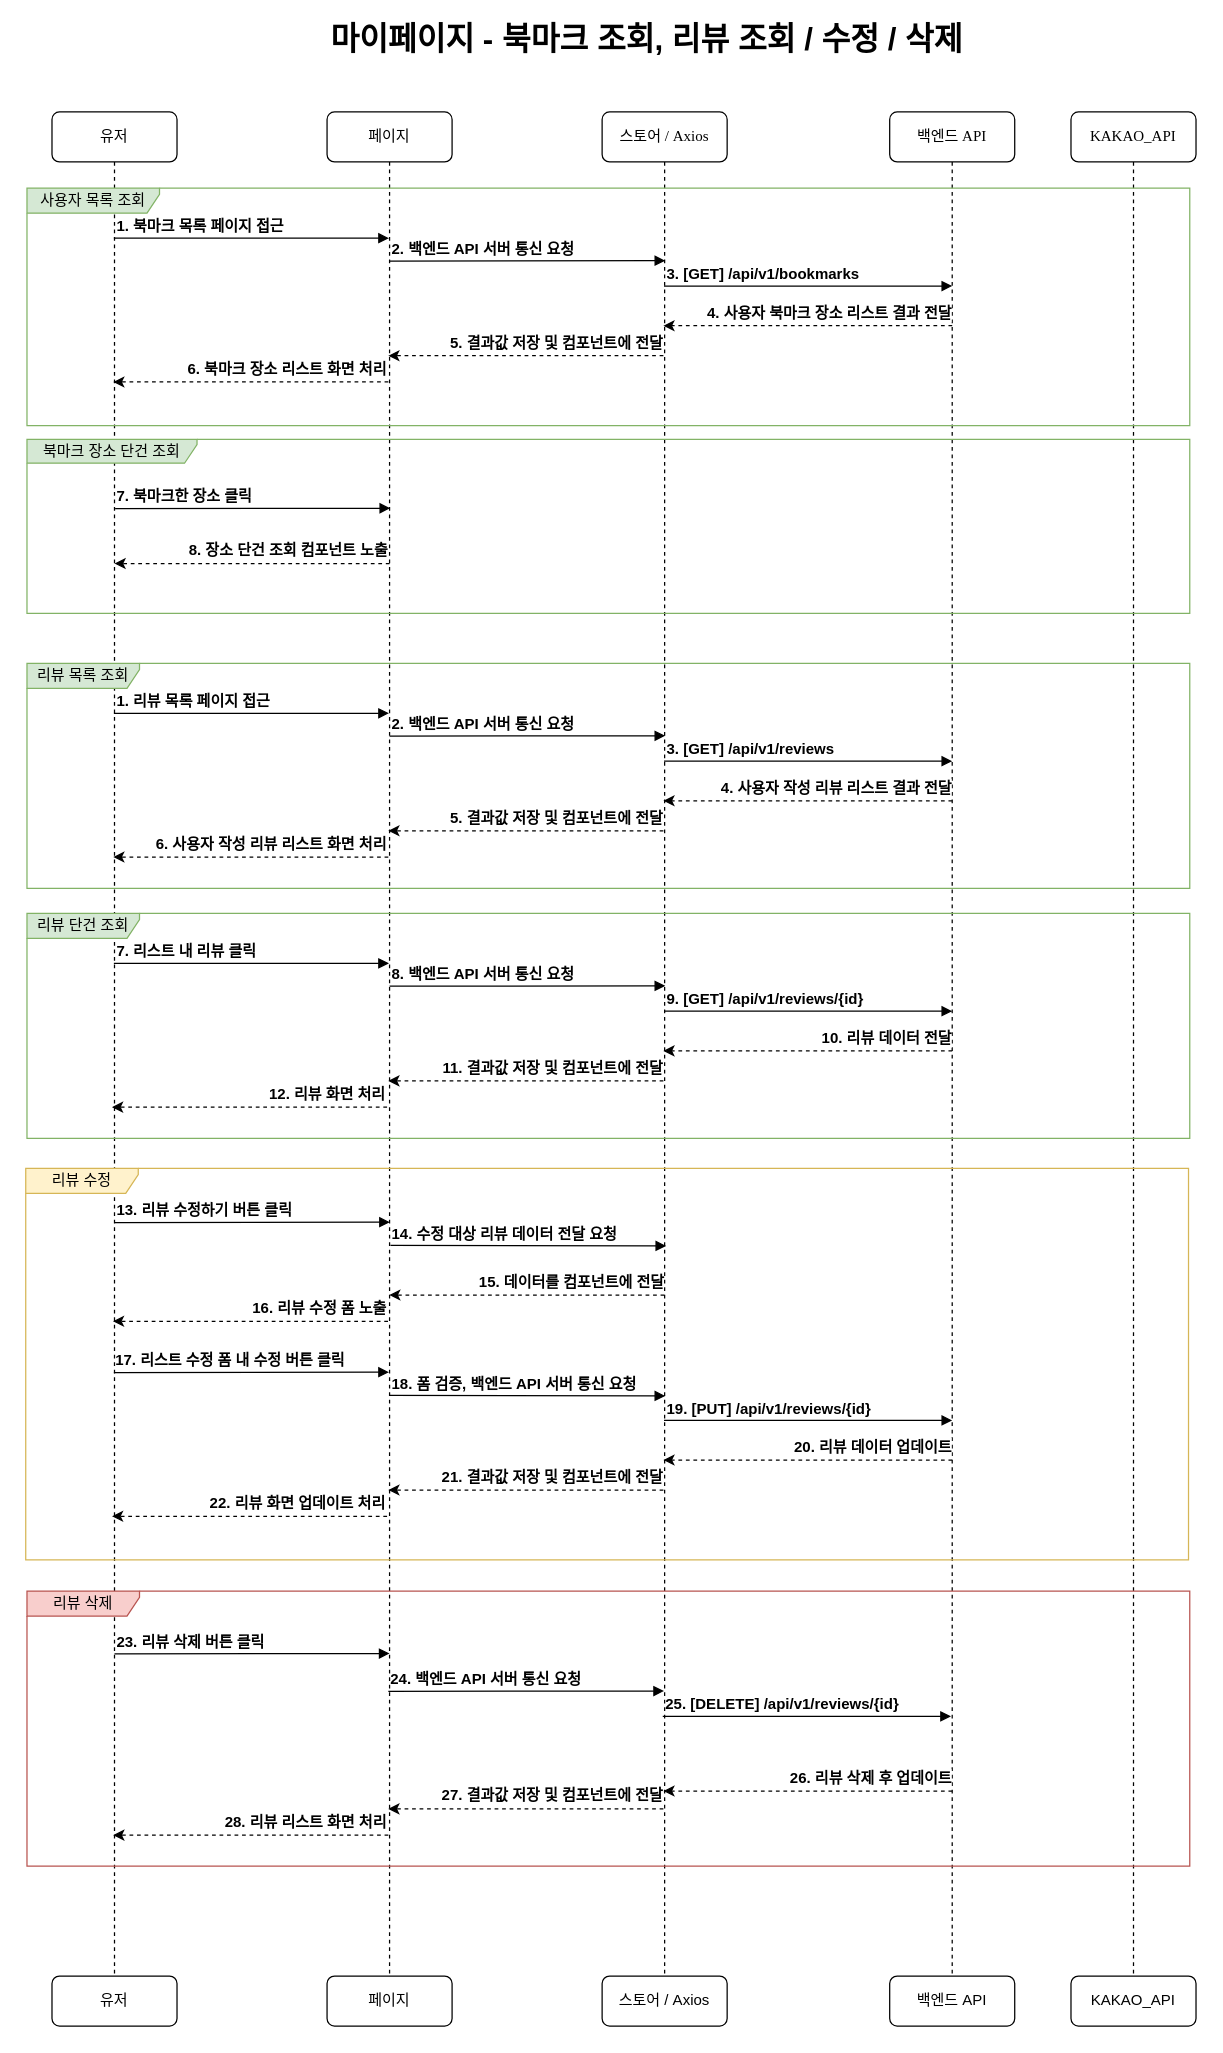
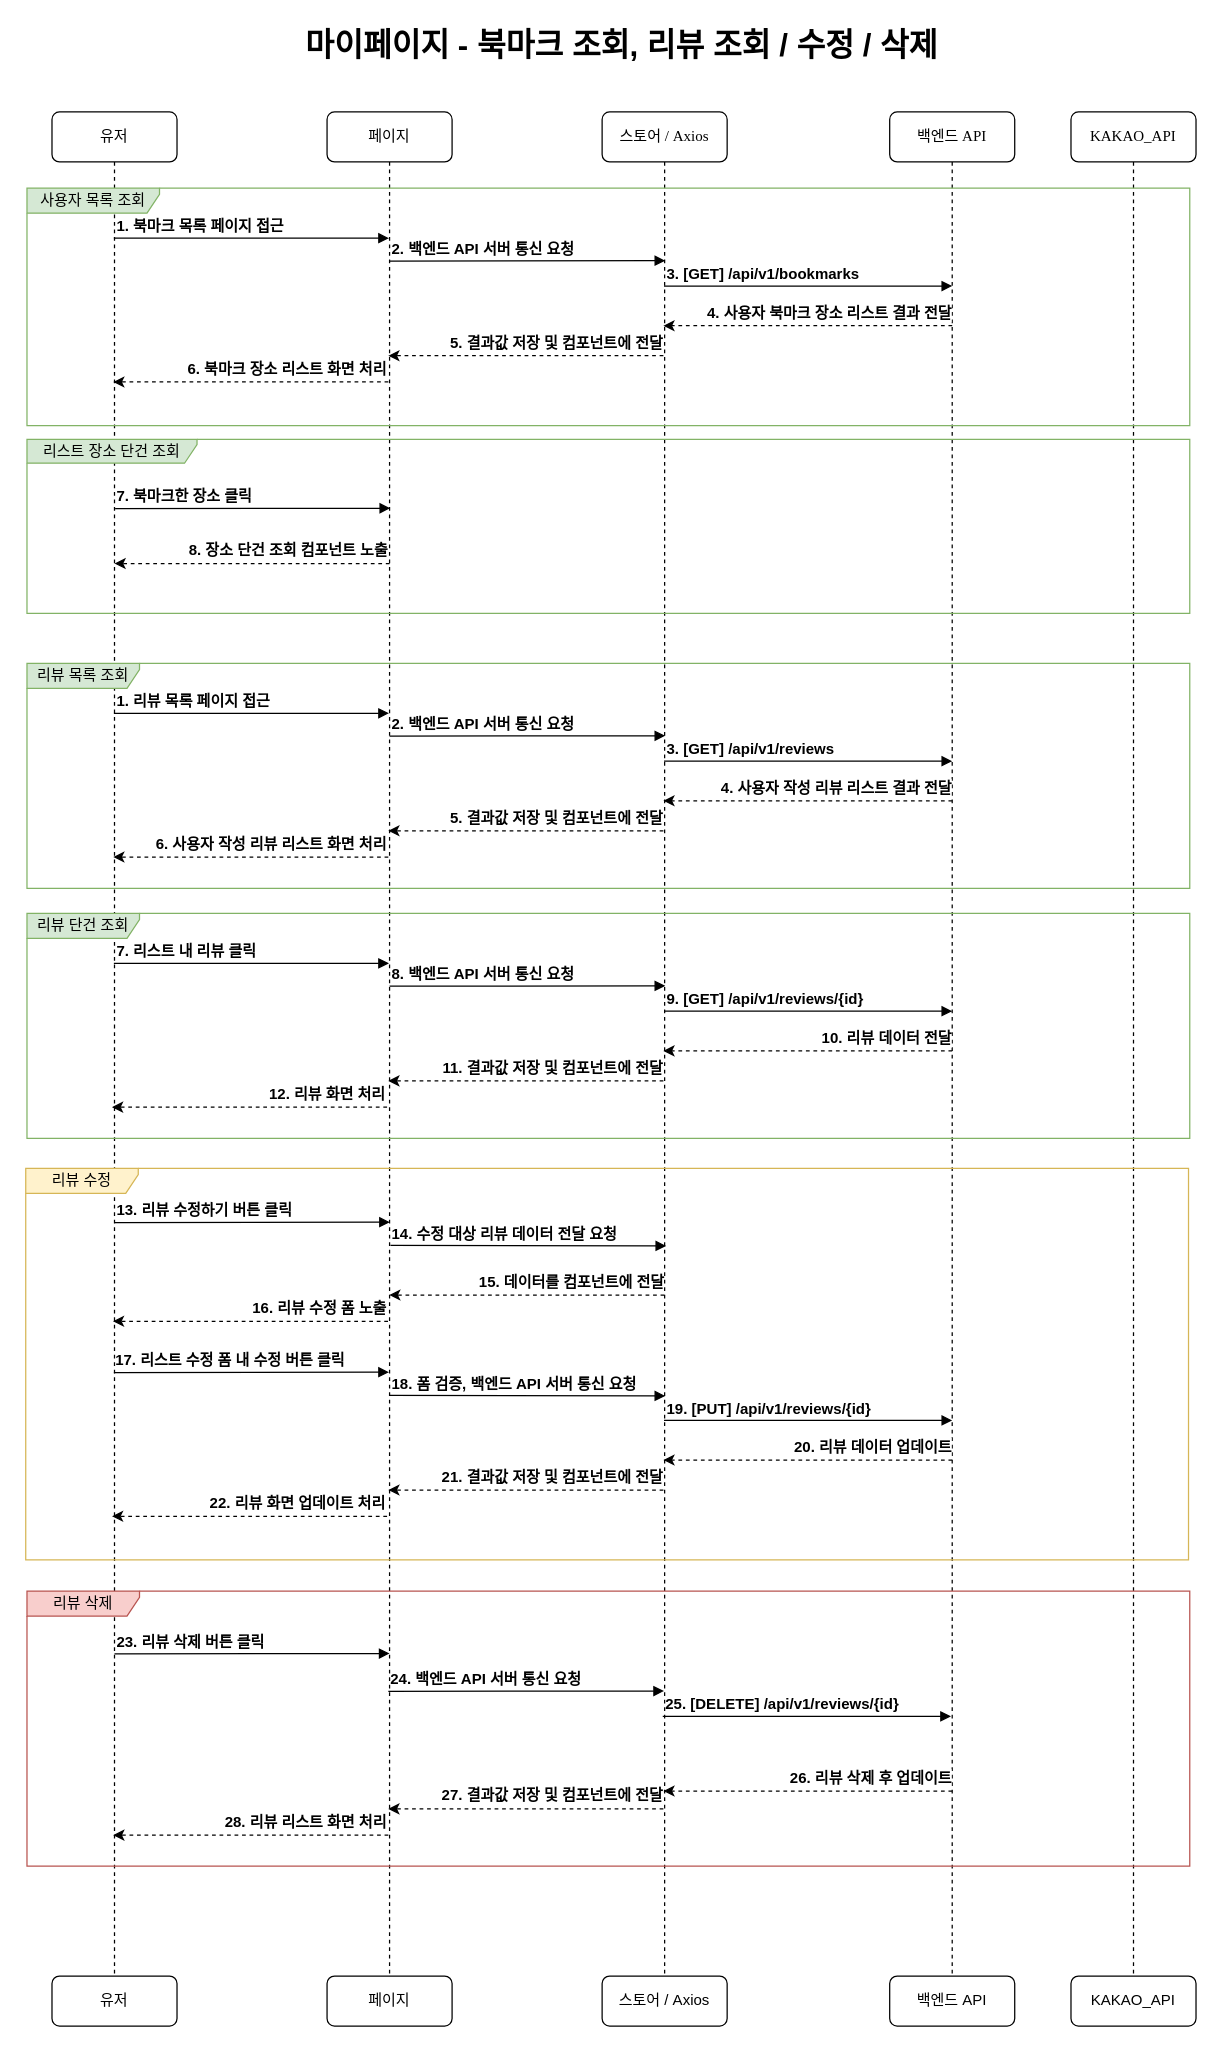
(647, 38) -> (622, 44)
(112, 452) -> (112, 452)
